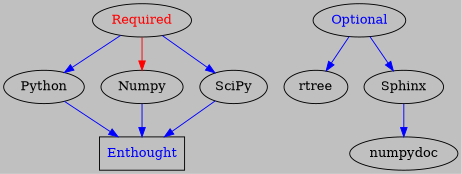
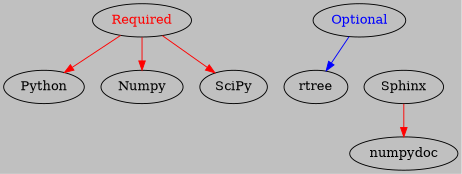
(379, 50) -> none
(97, 51) -> (97, 51)
(185, 52) -> (185, 52)
(404, 116) -> (404, 116)
(142, 154) -> none
